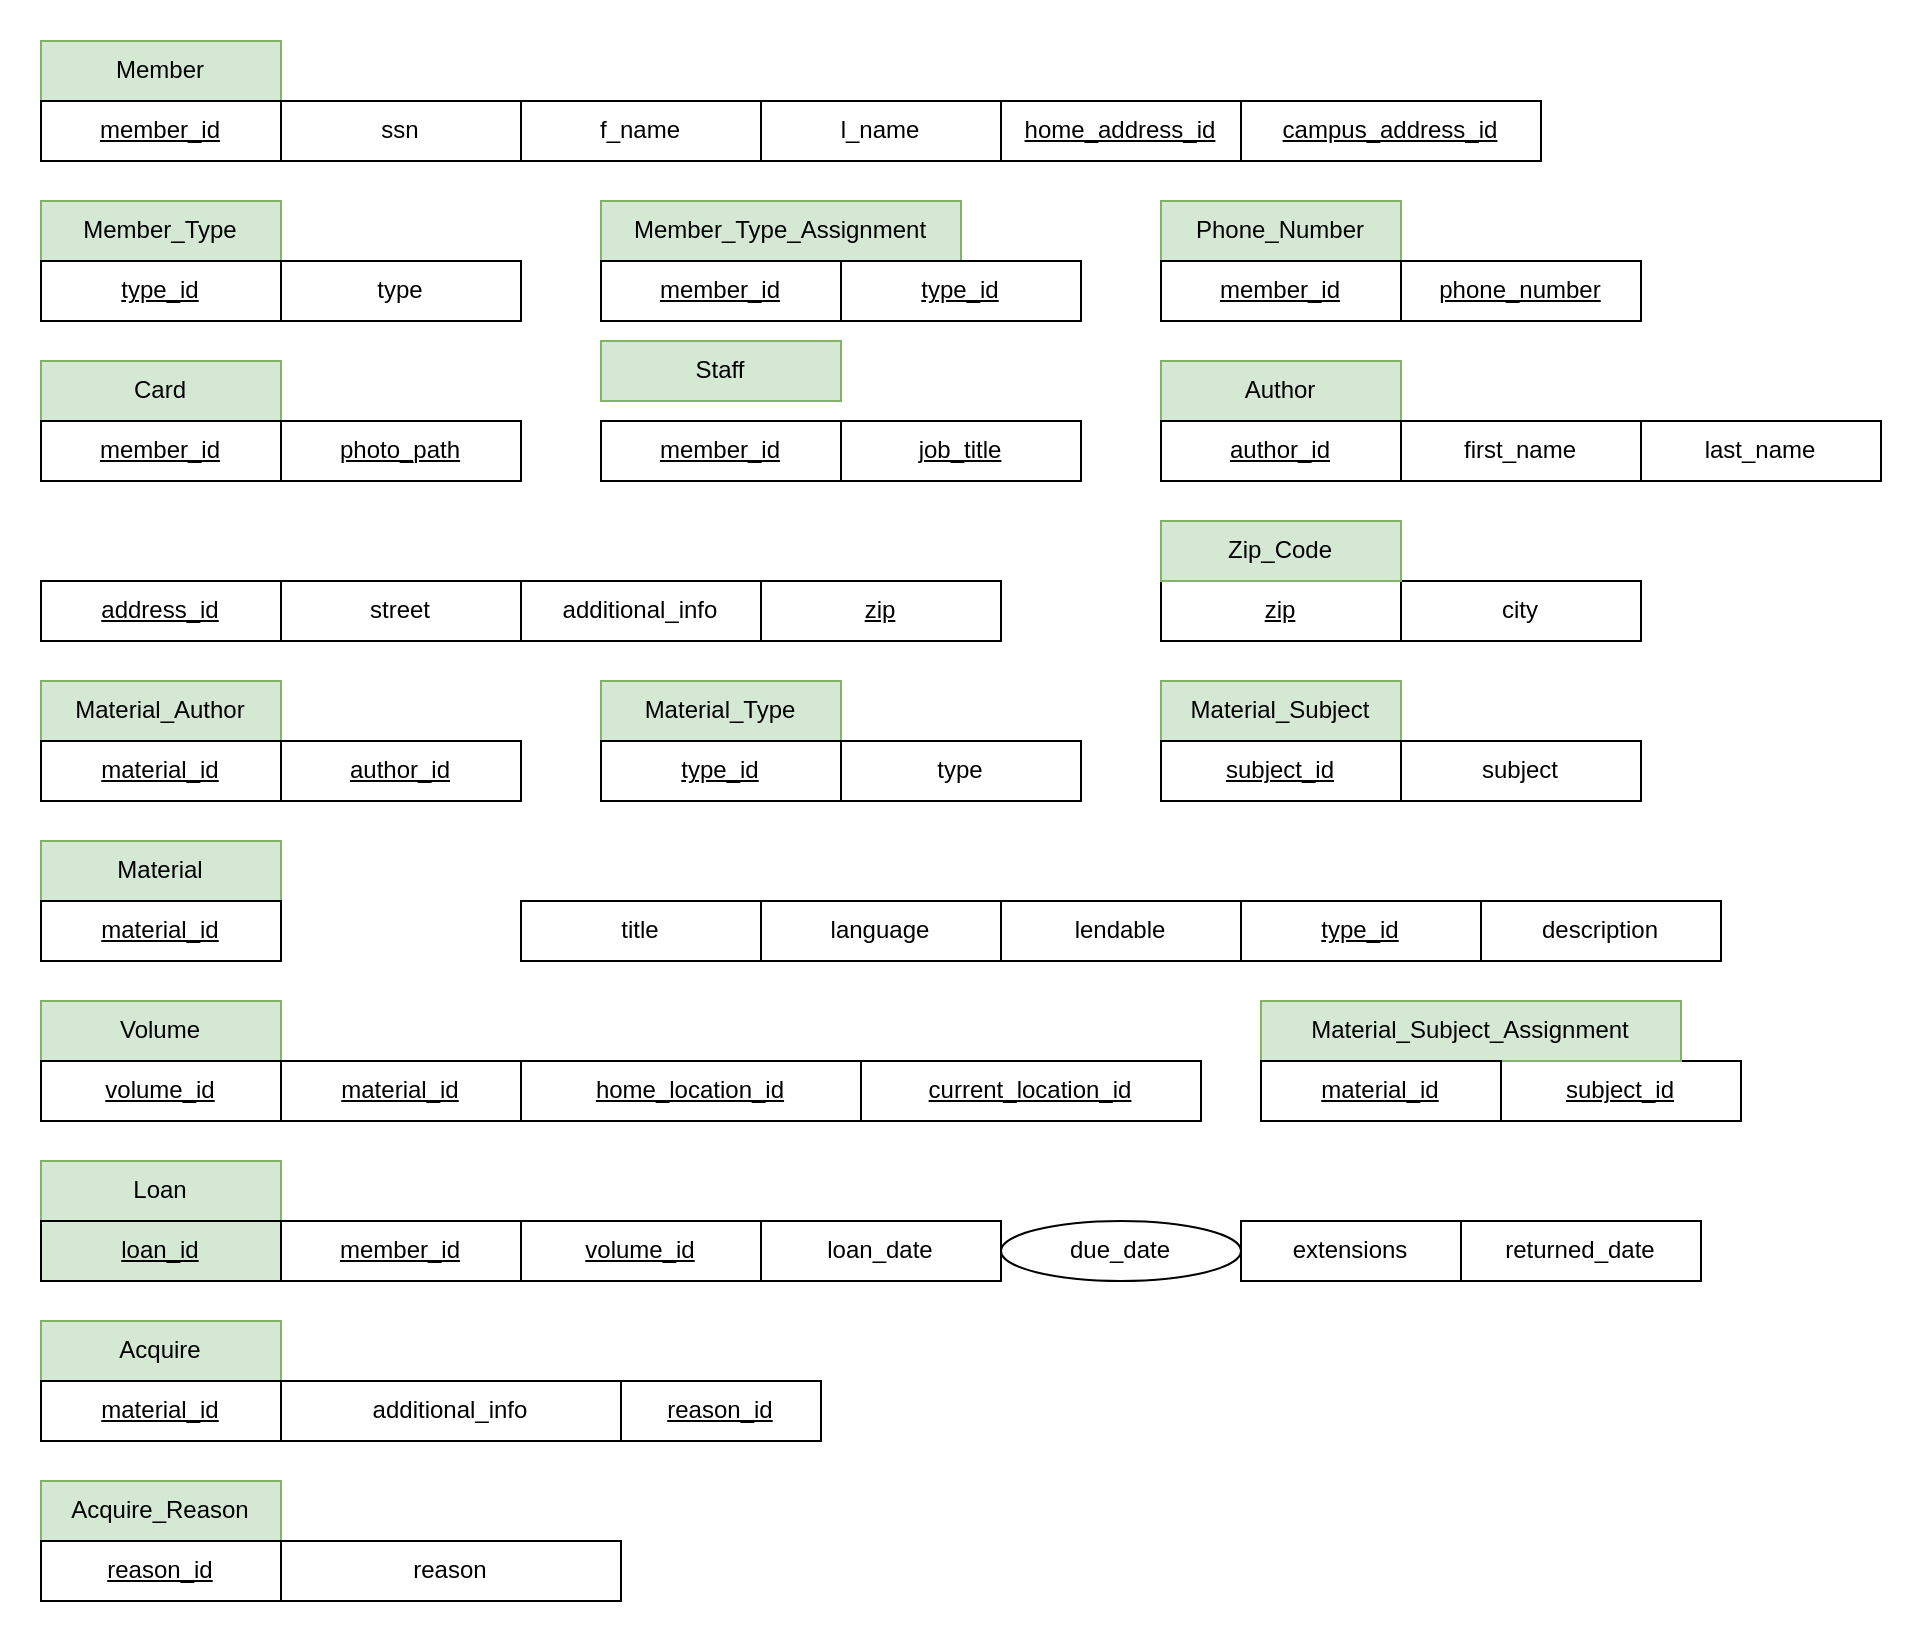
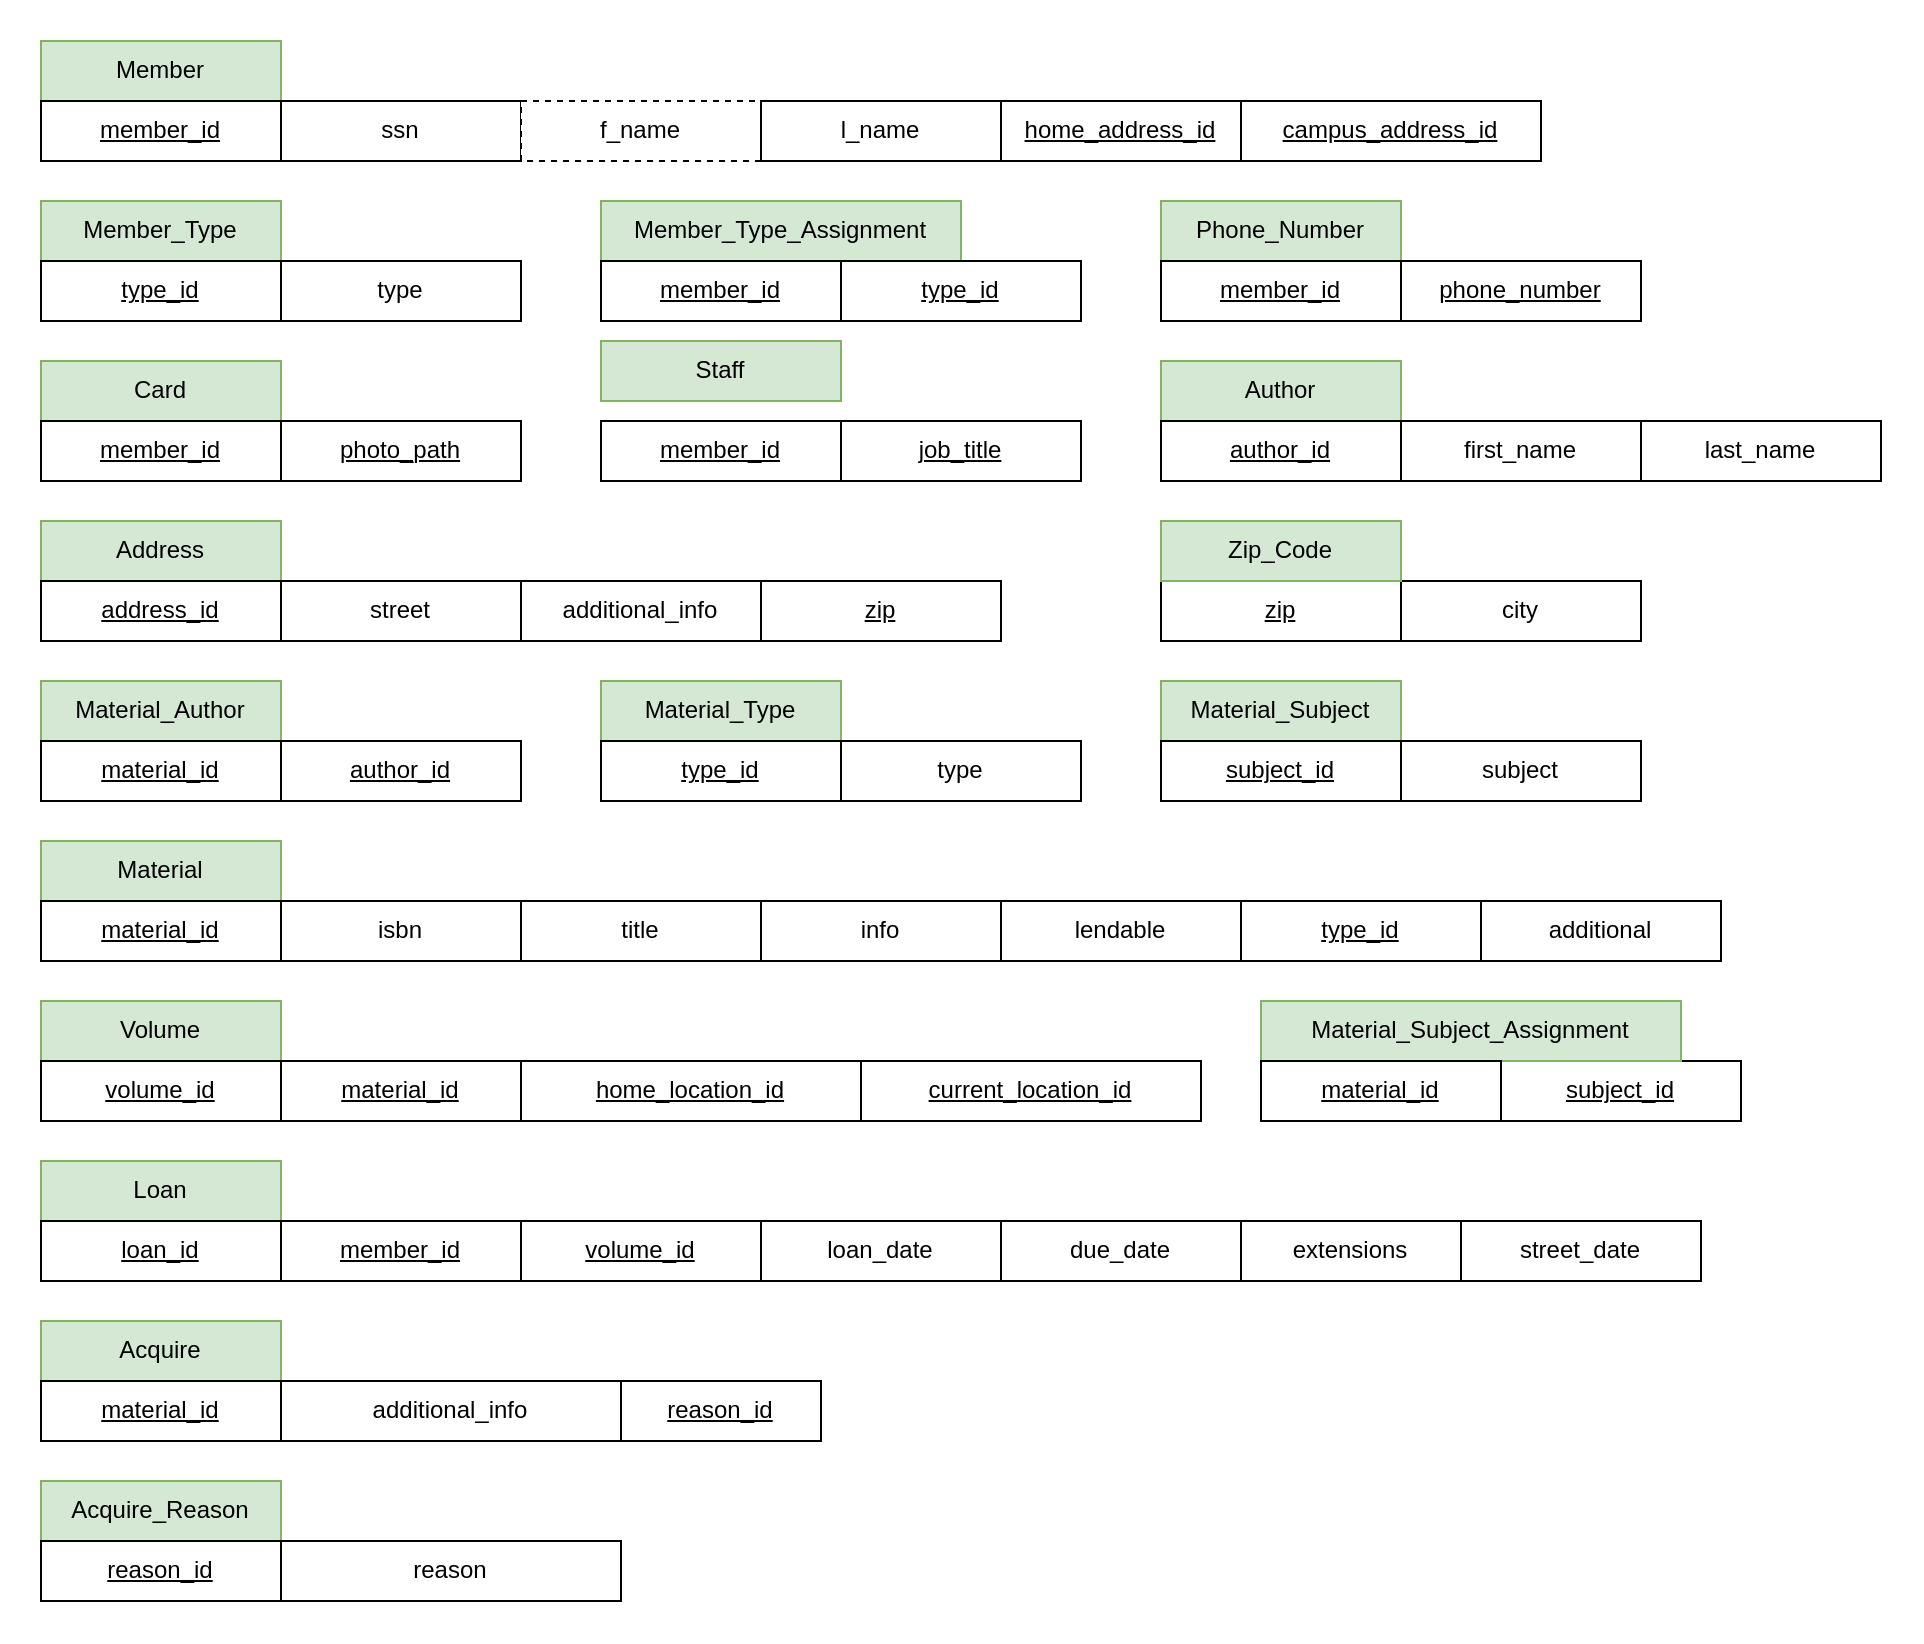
(641, 131) -> (641, 131)
none -> (161, 551)
none -> (401, 931)
(881, 931) -> (881, 931)
(1601, 931) -> (1601, 931)
(161, 1251) -> (161, 1251)
(1121, 1251) -> (1121, 1251)
(1581, 1251) -> (1581, 1251)
